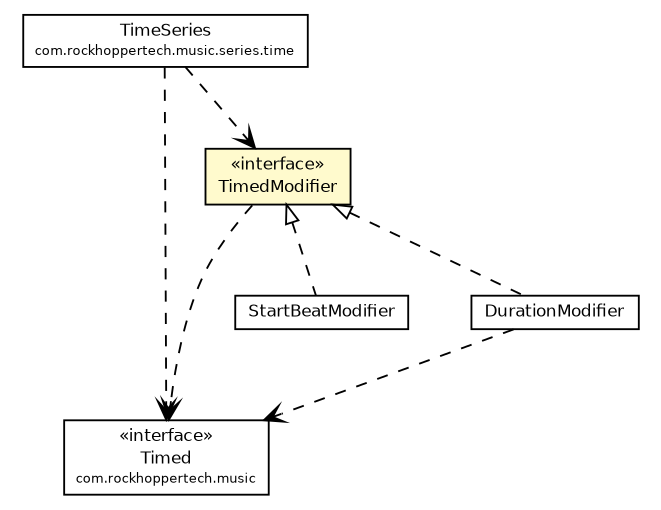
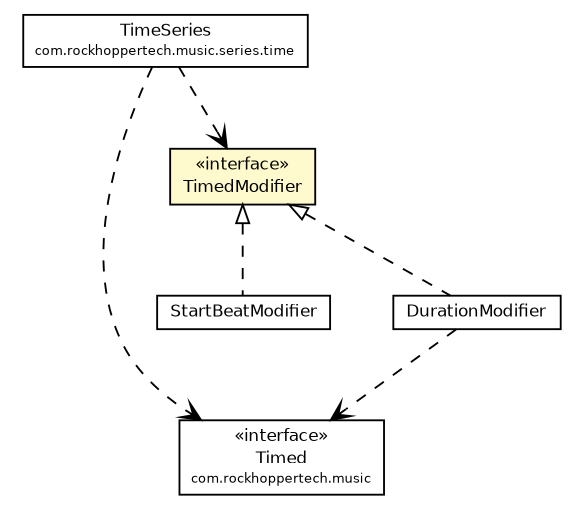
(195, 296) -> none
